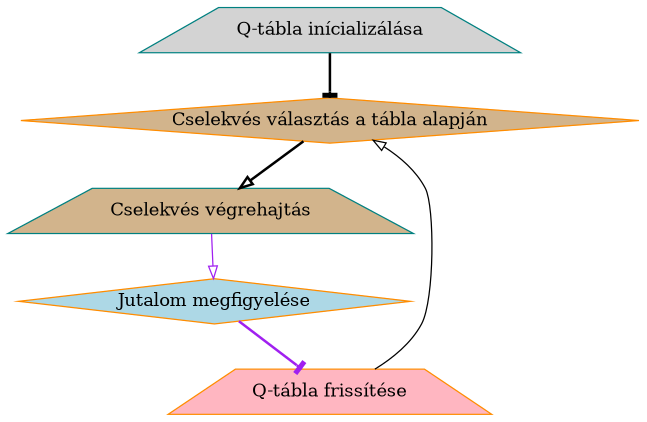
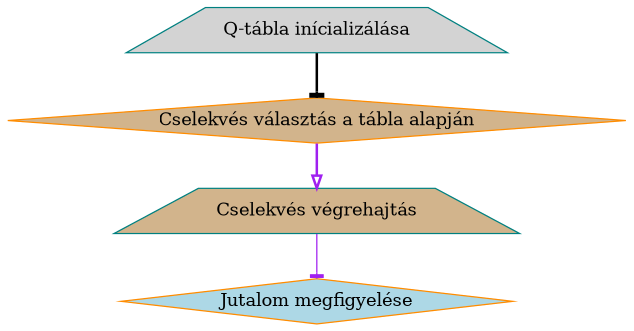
(277, 161) -> (317, 160)
(212, 250) -> (317, 253)
(330, 392) -> none
